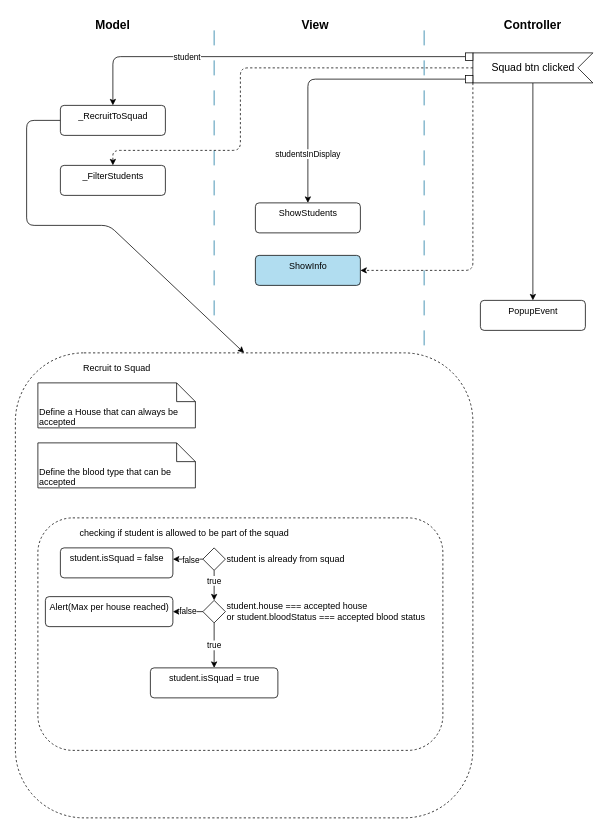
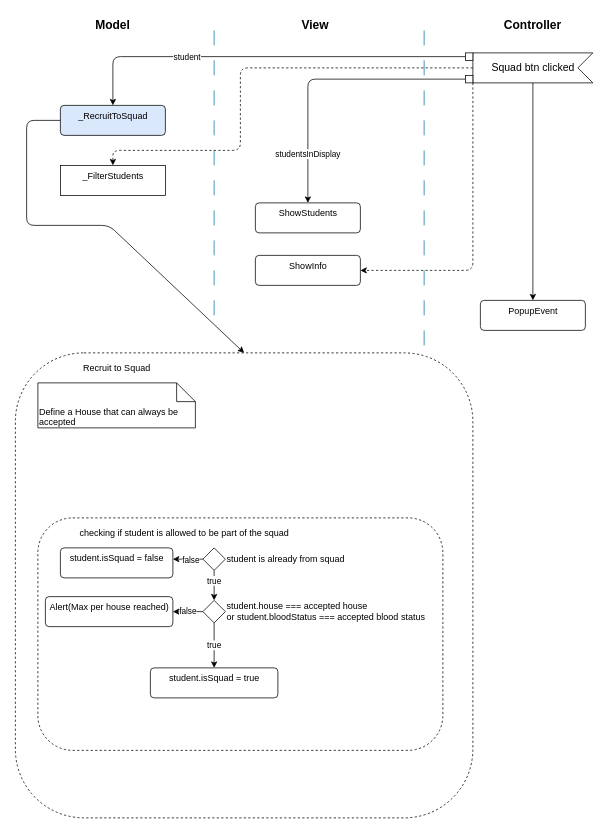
(113, 120) -> (113, 120)
(113, 180) -> (113, 180)
(308, 270) -> (308, 270)
(117, 465) -> none
